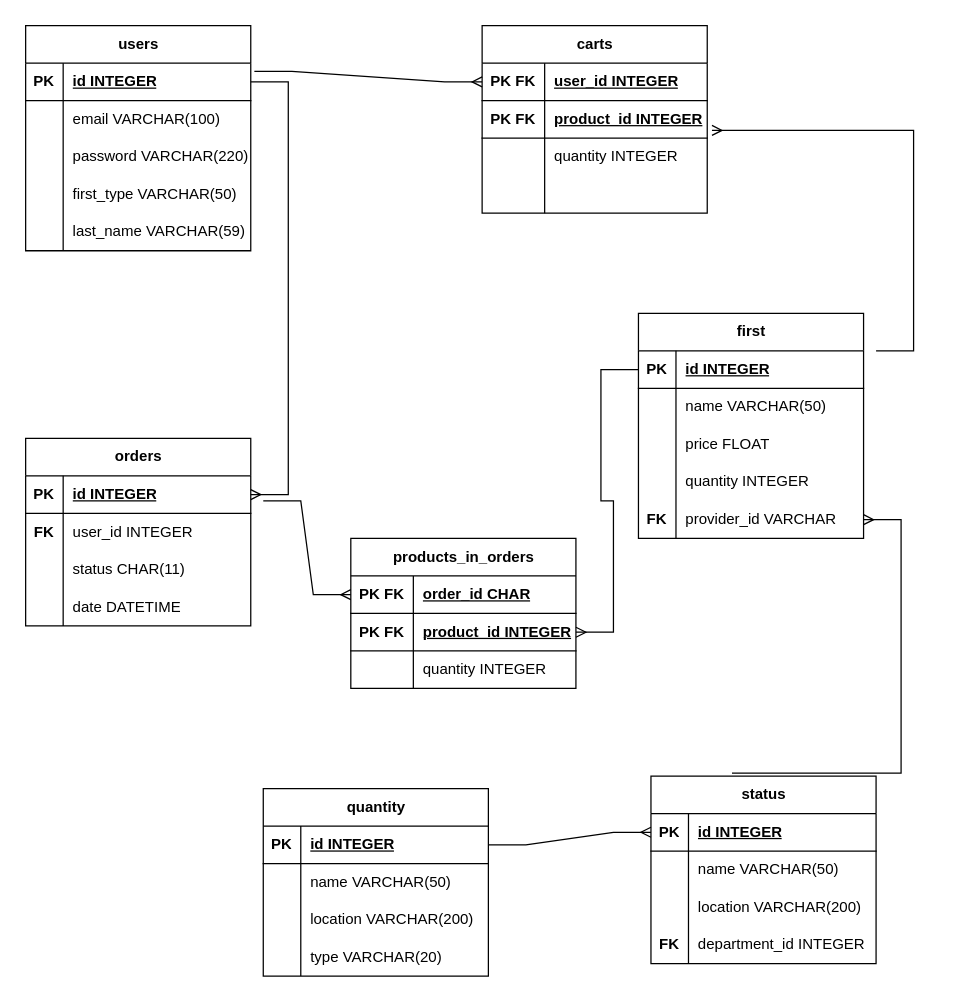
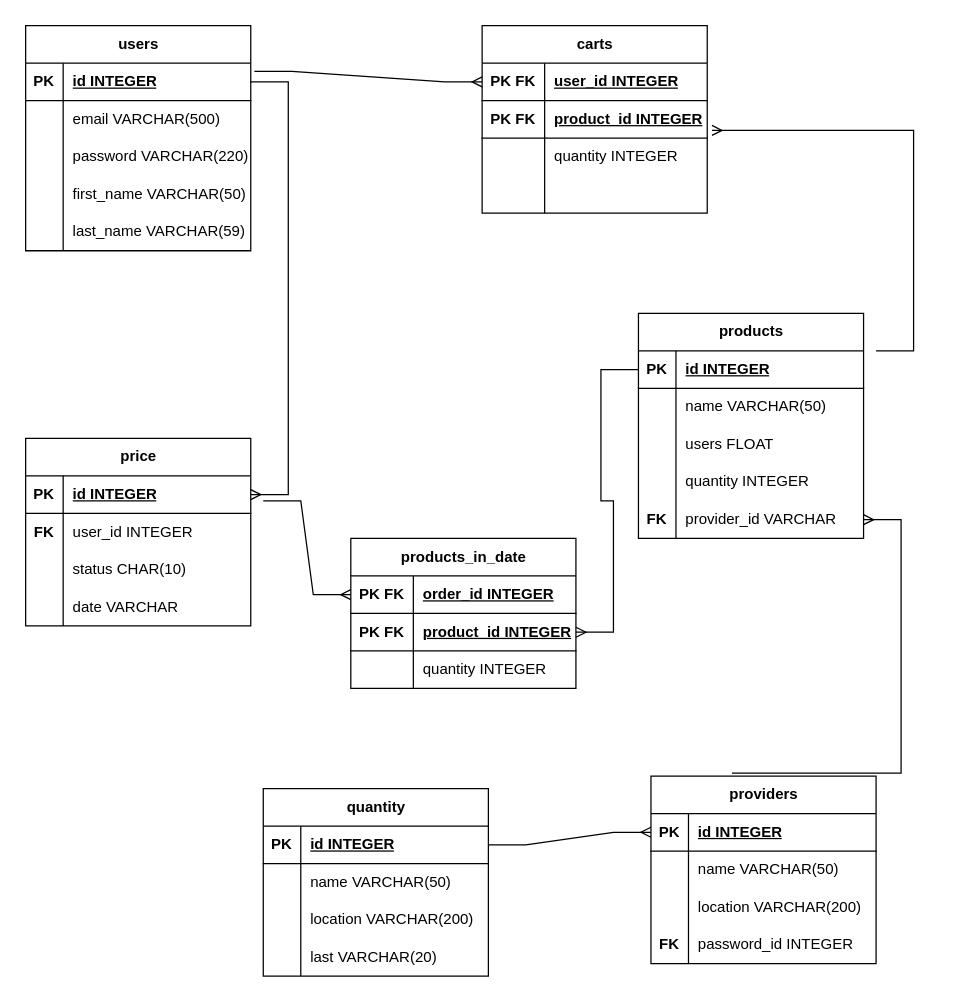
(143, 119) -> (143, 119)
(162, 194) -> (162, 194)
(751, 332) -> (751, 332)
(728, 444) -> (730, 444)
(139, 457) -> (139, 457)
(464, 557) -> (464, 557)
(134, 569) -> (134, 569)
(474, 594) -> (486, 594)
(126, 607) -> (122, 607)
(764, 794) -> (764, 794)
(782, 944) -> (774, 944)
(376, 957) -> (374, 957)
